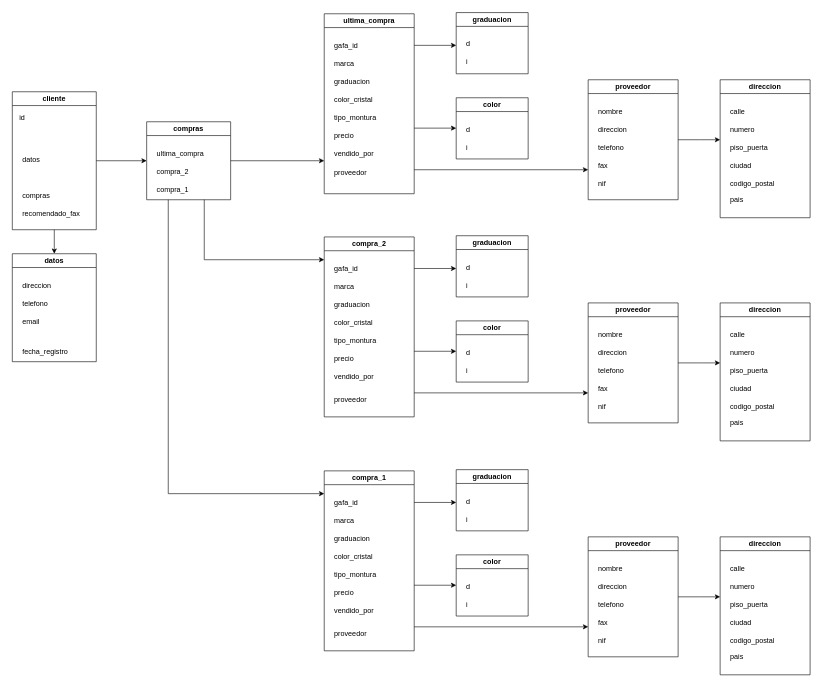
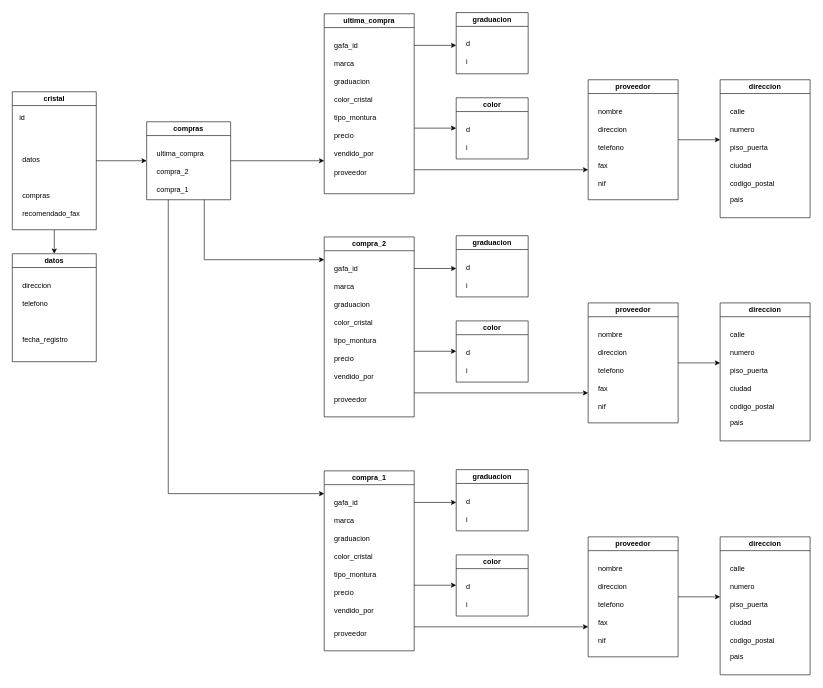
(54, 99) -> (54, 99)
(36, 321) -> none
(51, 351) -> (51, 339)
